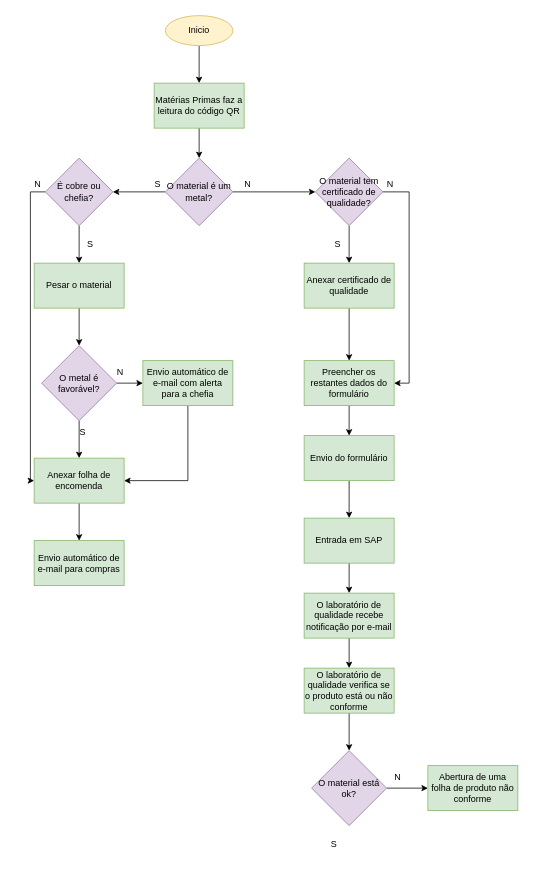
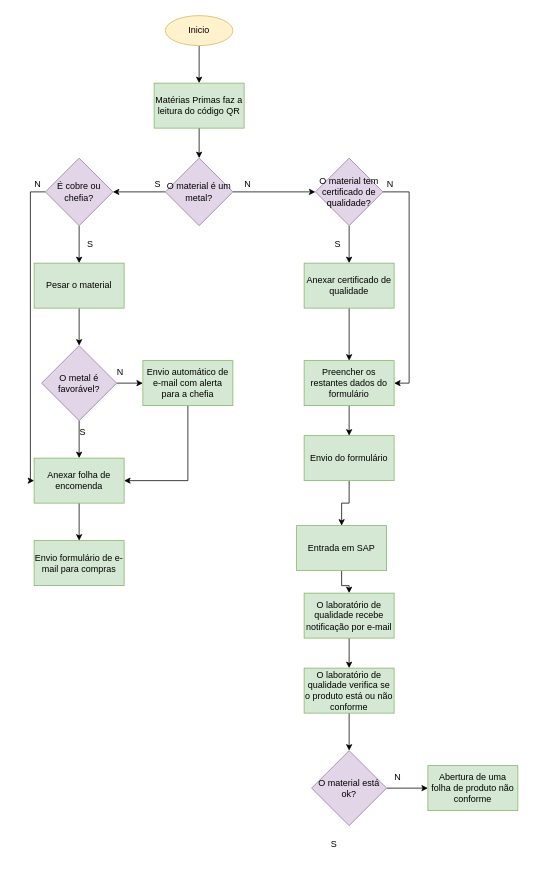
(349, 540) -> (342, 548)
(79, 563) -> (79, 563)
